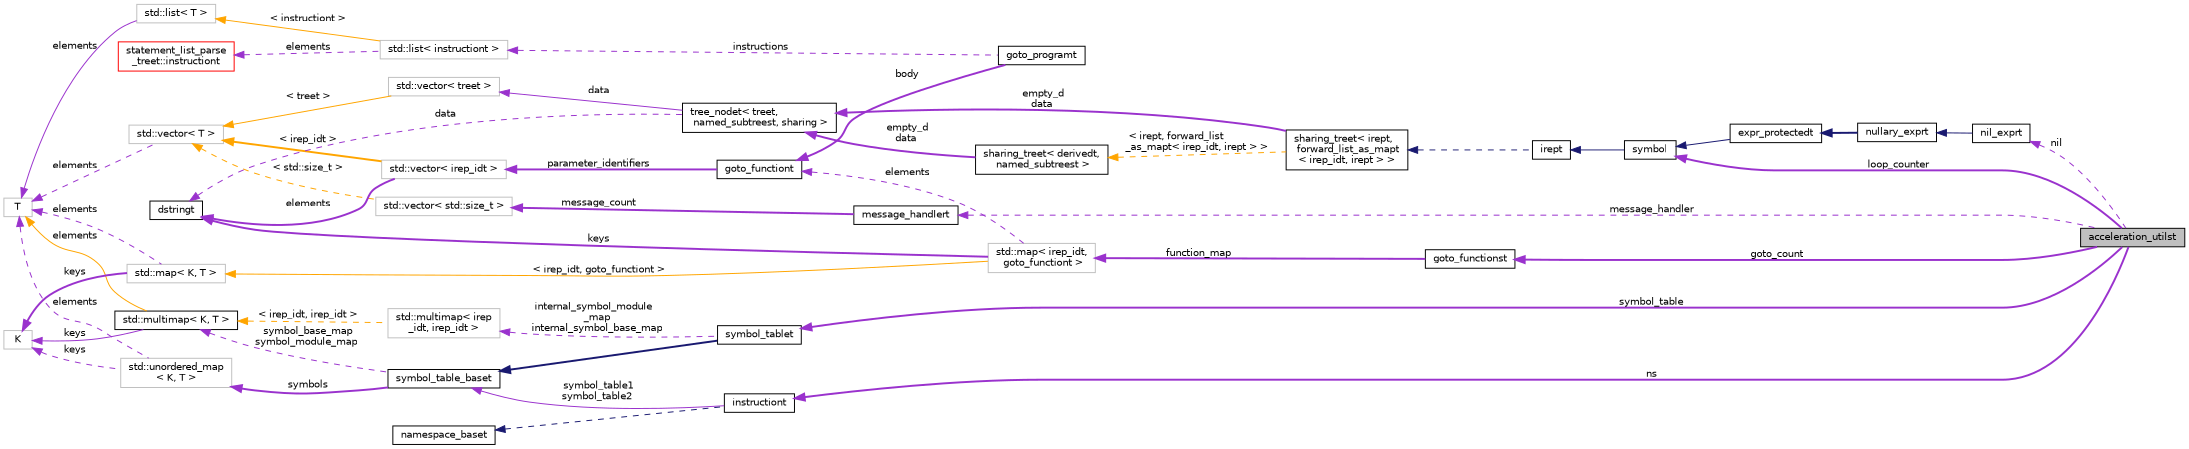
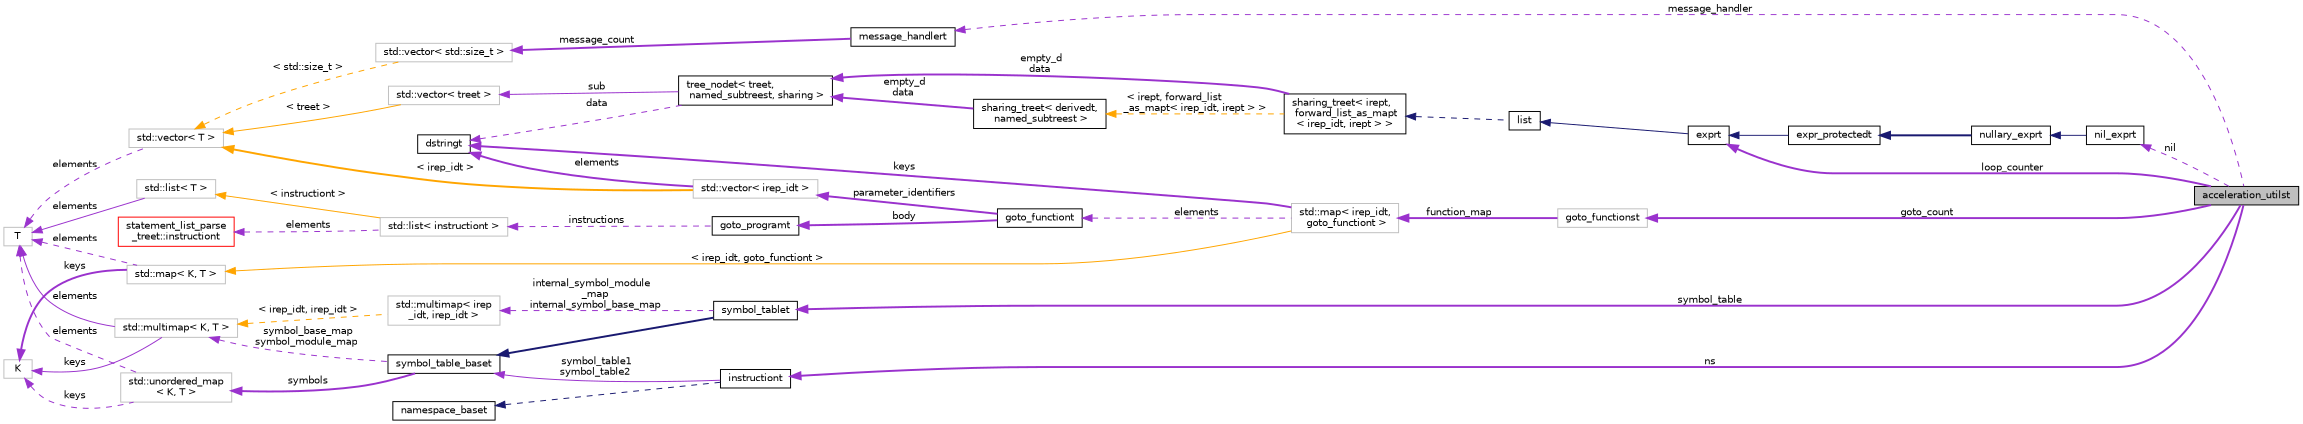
(597, 91) -> (595, 87)
(899, 98) -> (903, 223)
(1551, 150) -> (1525, 121)
(1650, 150) -> (1709, 135)
(1470, 259) -> (1603, 218)
(95, 261) -> (56, 307)
(176, 320) -> (176, 328)
